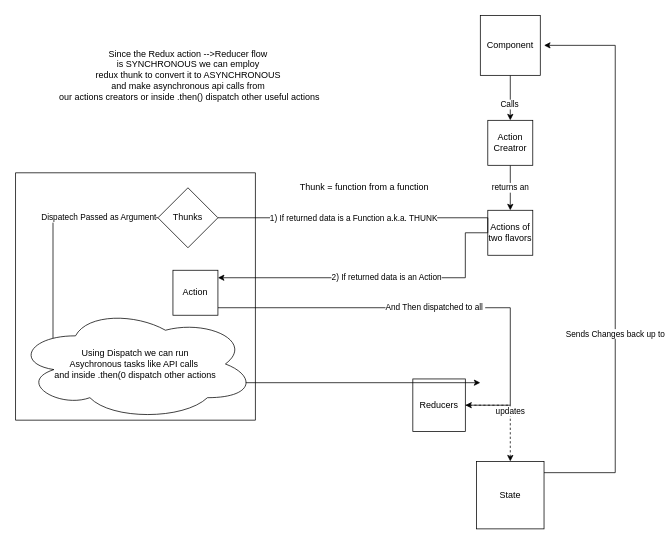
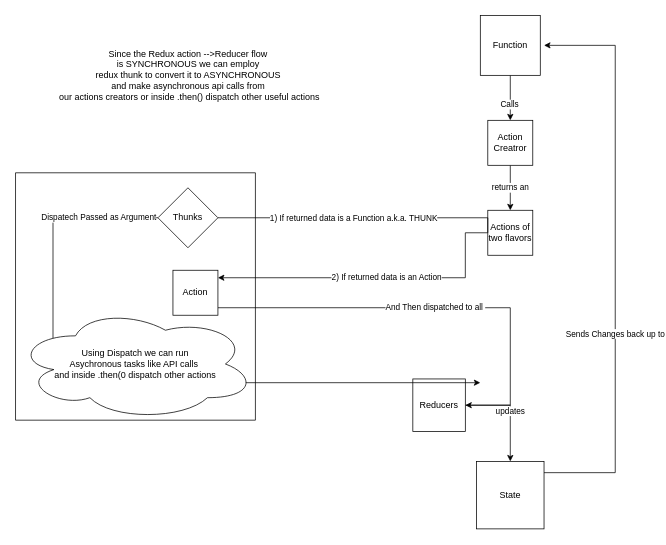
(510, 45) -> (510, 45)
(364, 188) -> none
(510, 435) -> (510, 435)
